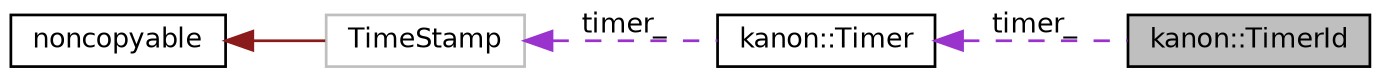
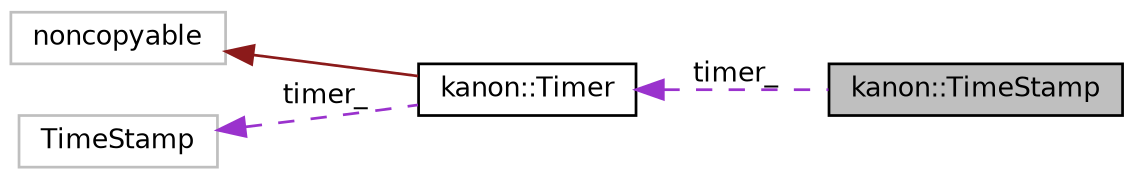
(118, 41) -> (118, 38)
(289, 41) -> (336, 66)
(1249, 41) -> (976, 90)
